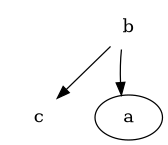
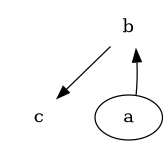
(120, 66) -> (137, 79)
